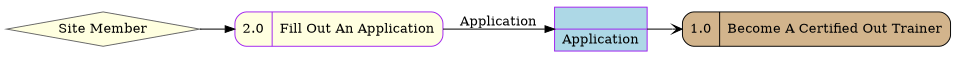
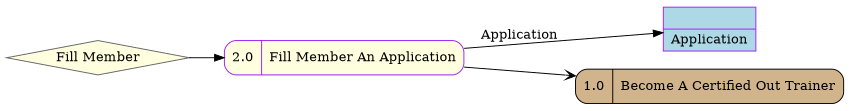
(103, 29) -> (98, 58)
(358, 29) -> (363, 57)
(660, 29) -> (515, 71)
